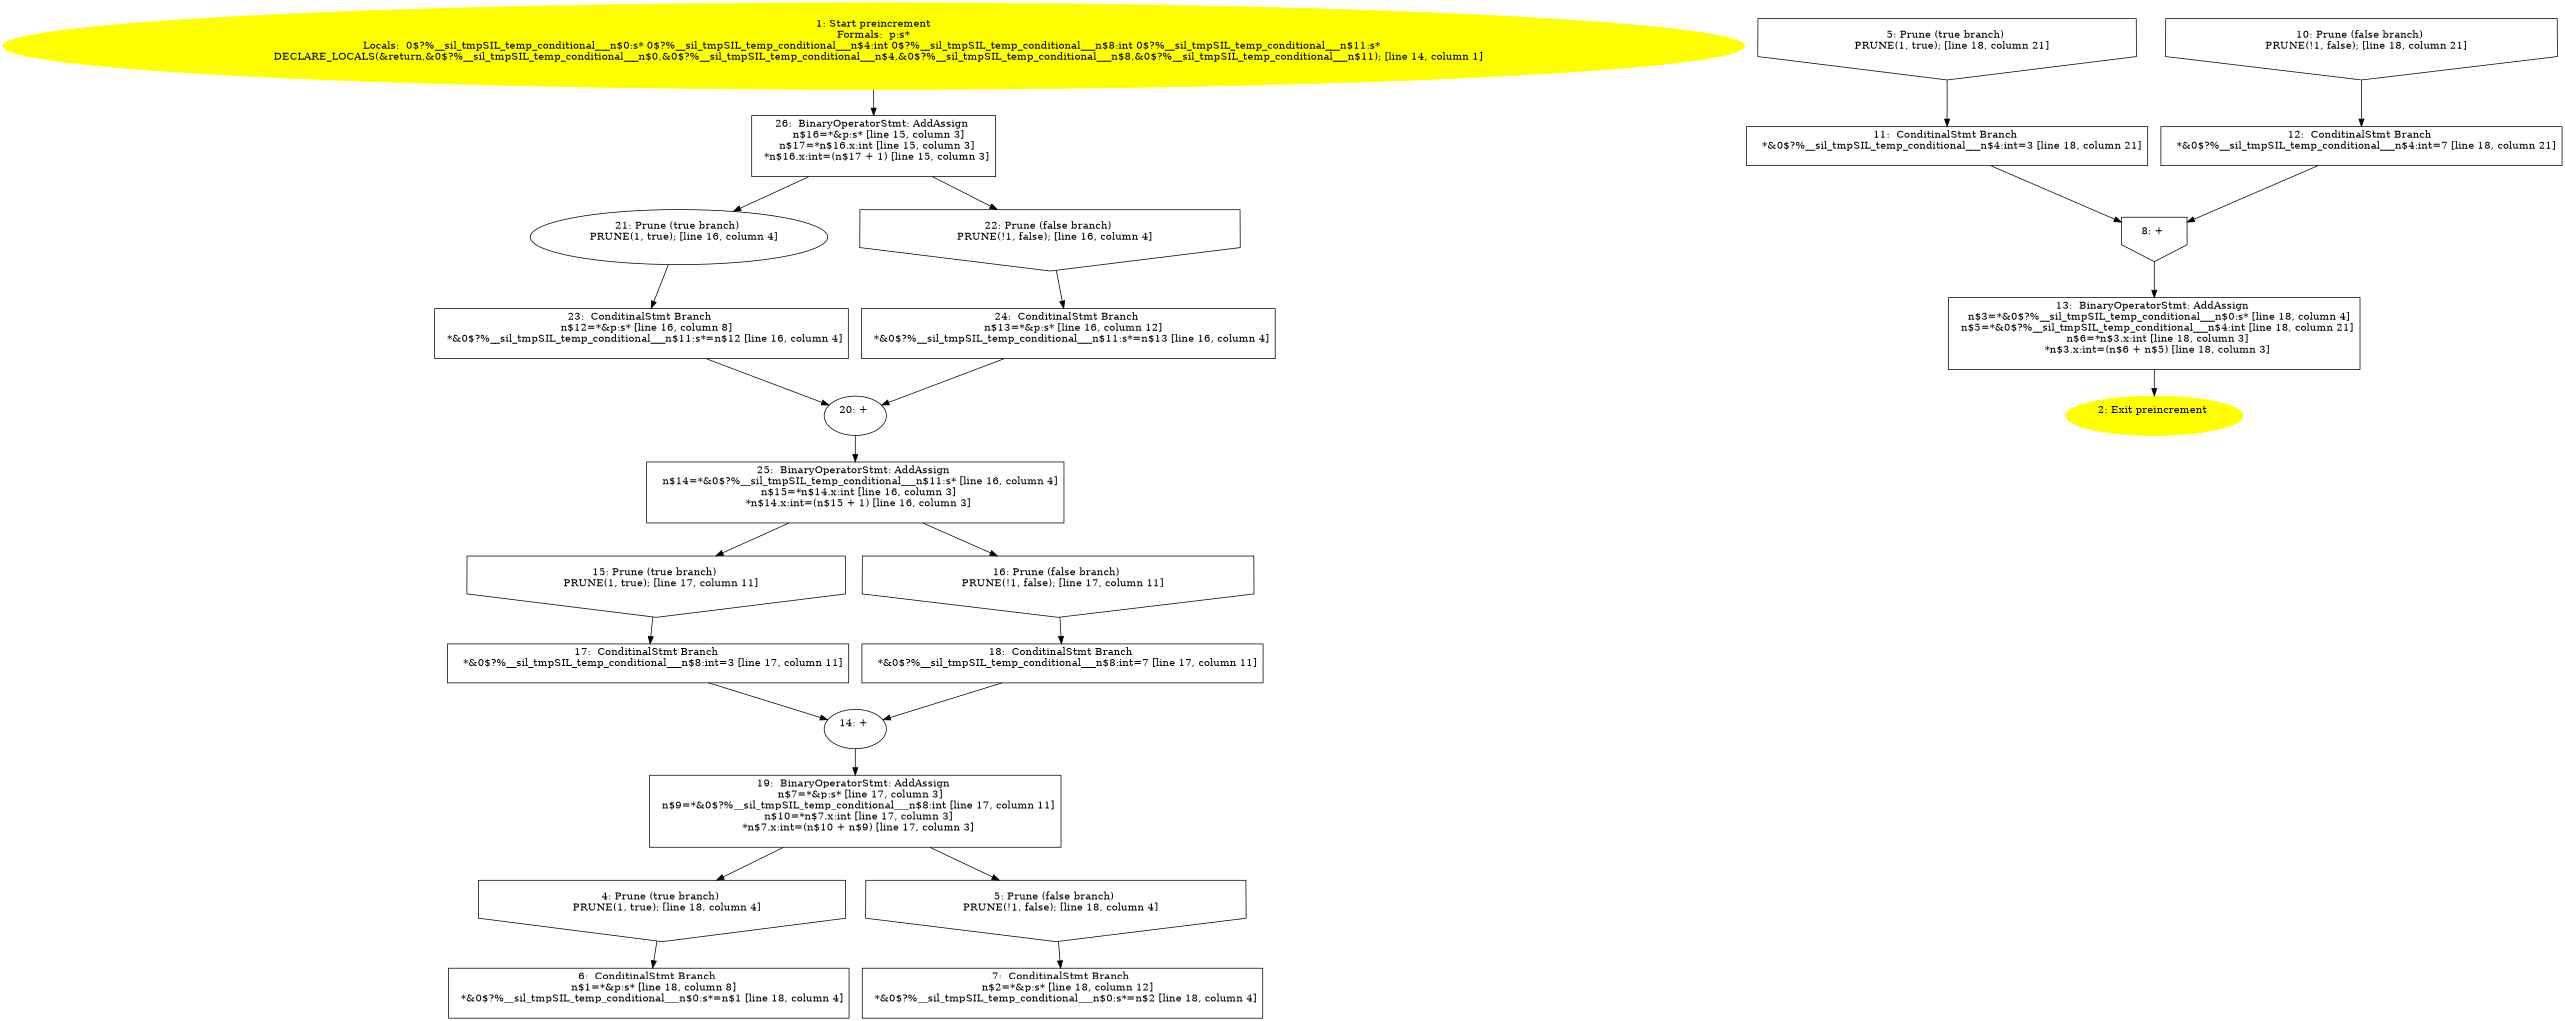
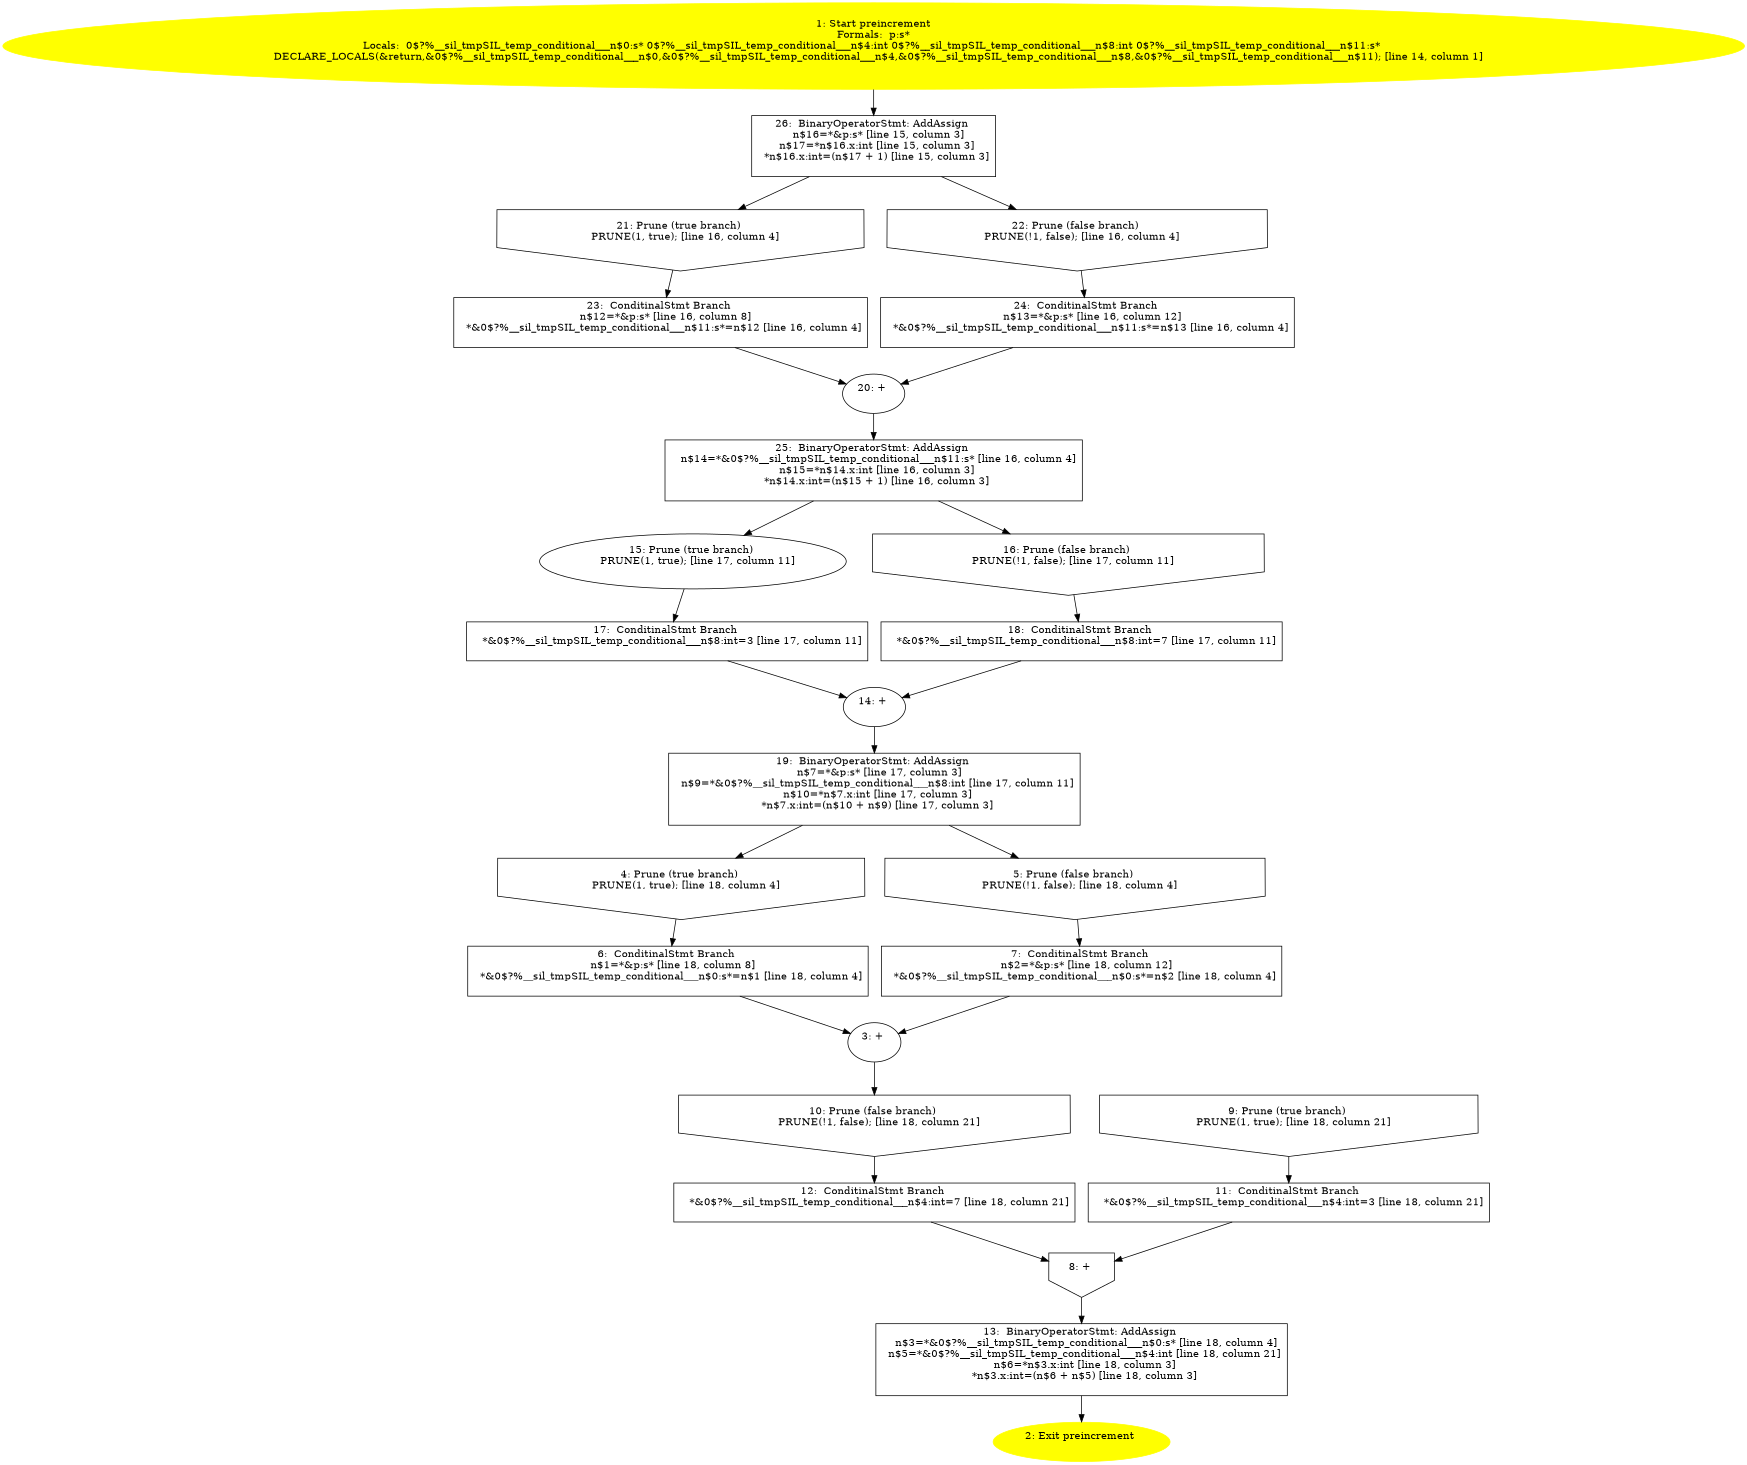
(1947, 46) -> (1289, 1123)
(679, 237) -> (680, 237)
(656, 583) -> (693, 561)
none -> (874, 1042)
